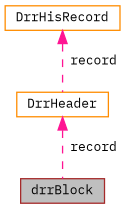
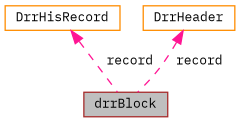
(63, 68) -> (98, 67)
